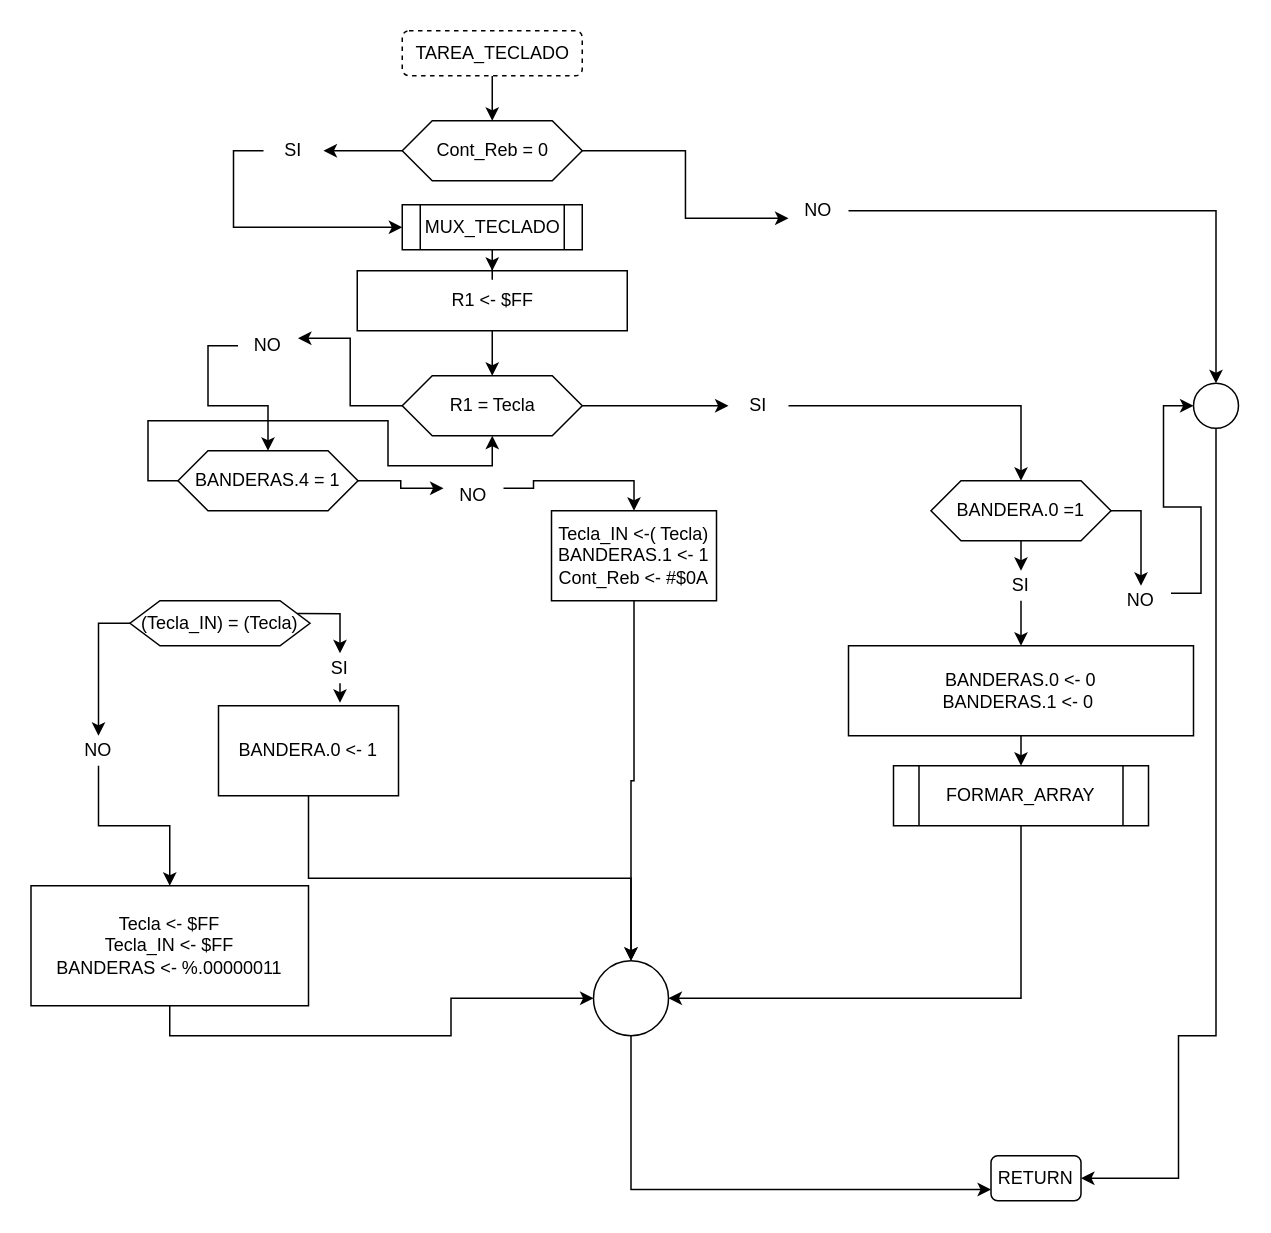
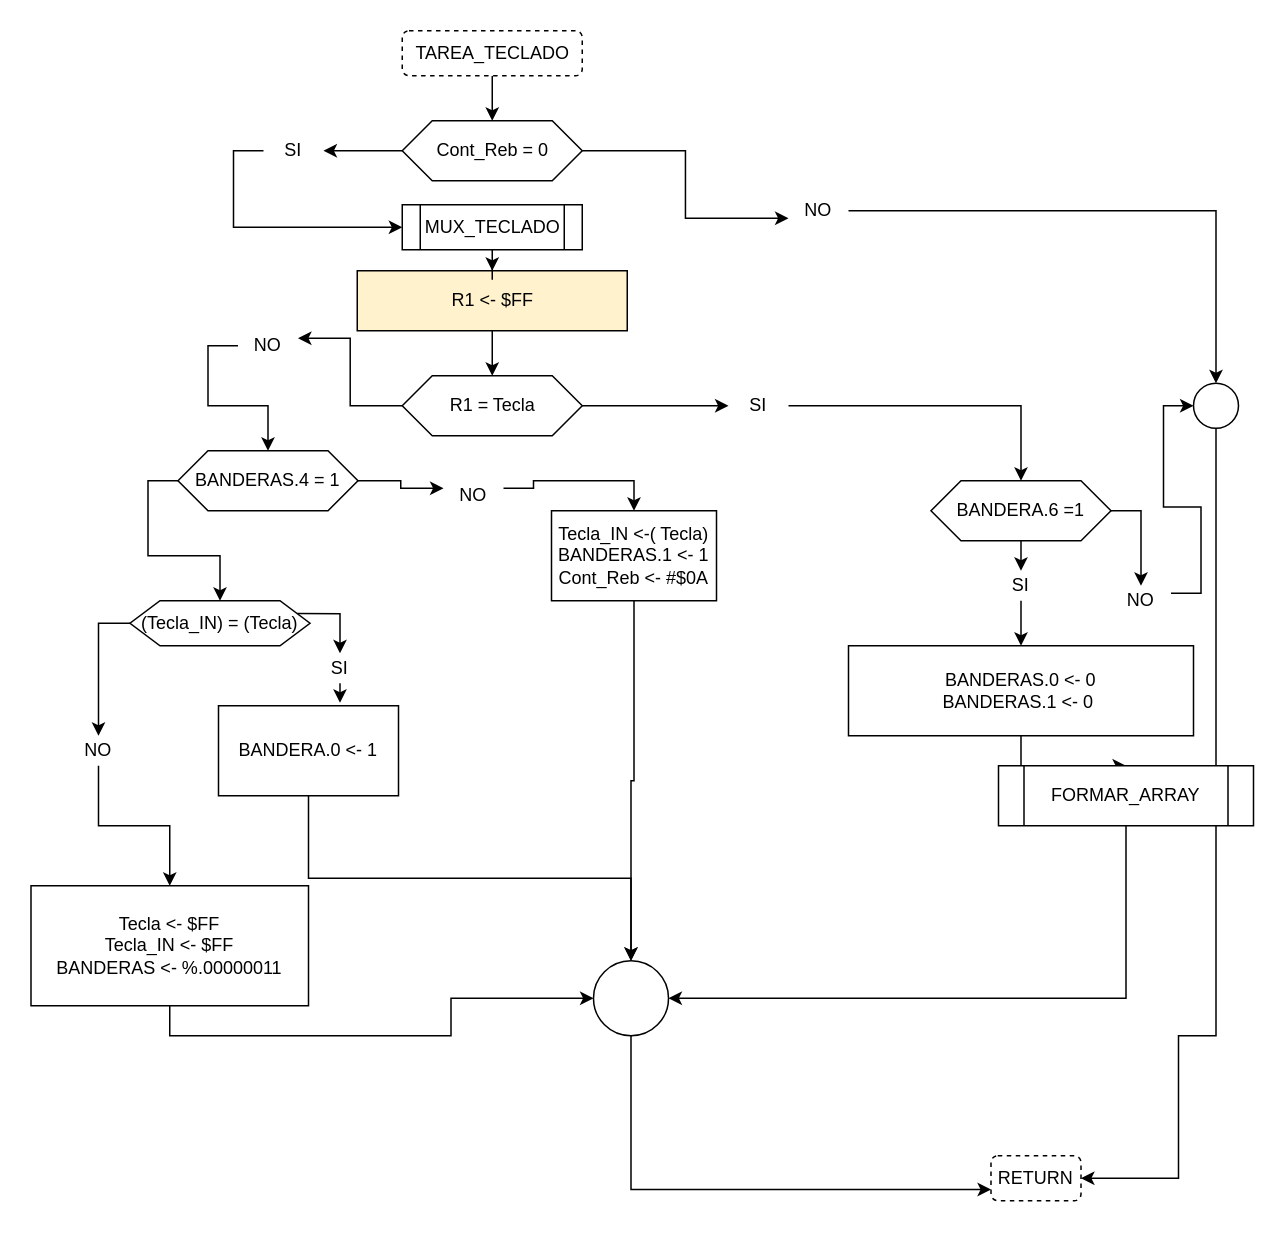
(492, 301) -> (492, 301)
(321, 421) -> (163, 556)
(1021, 511) -> (1021, 511)
(1021, 796) -> (1126, 796)
(1036, 1178) -> (1036, 1178)
